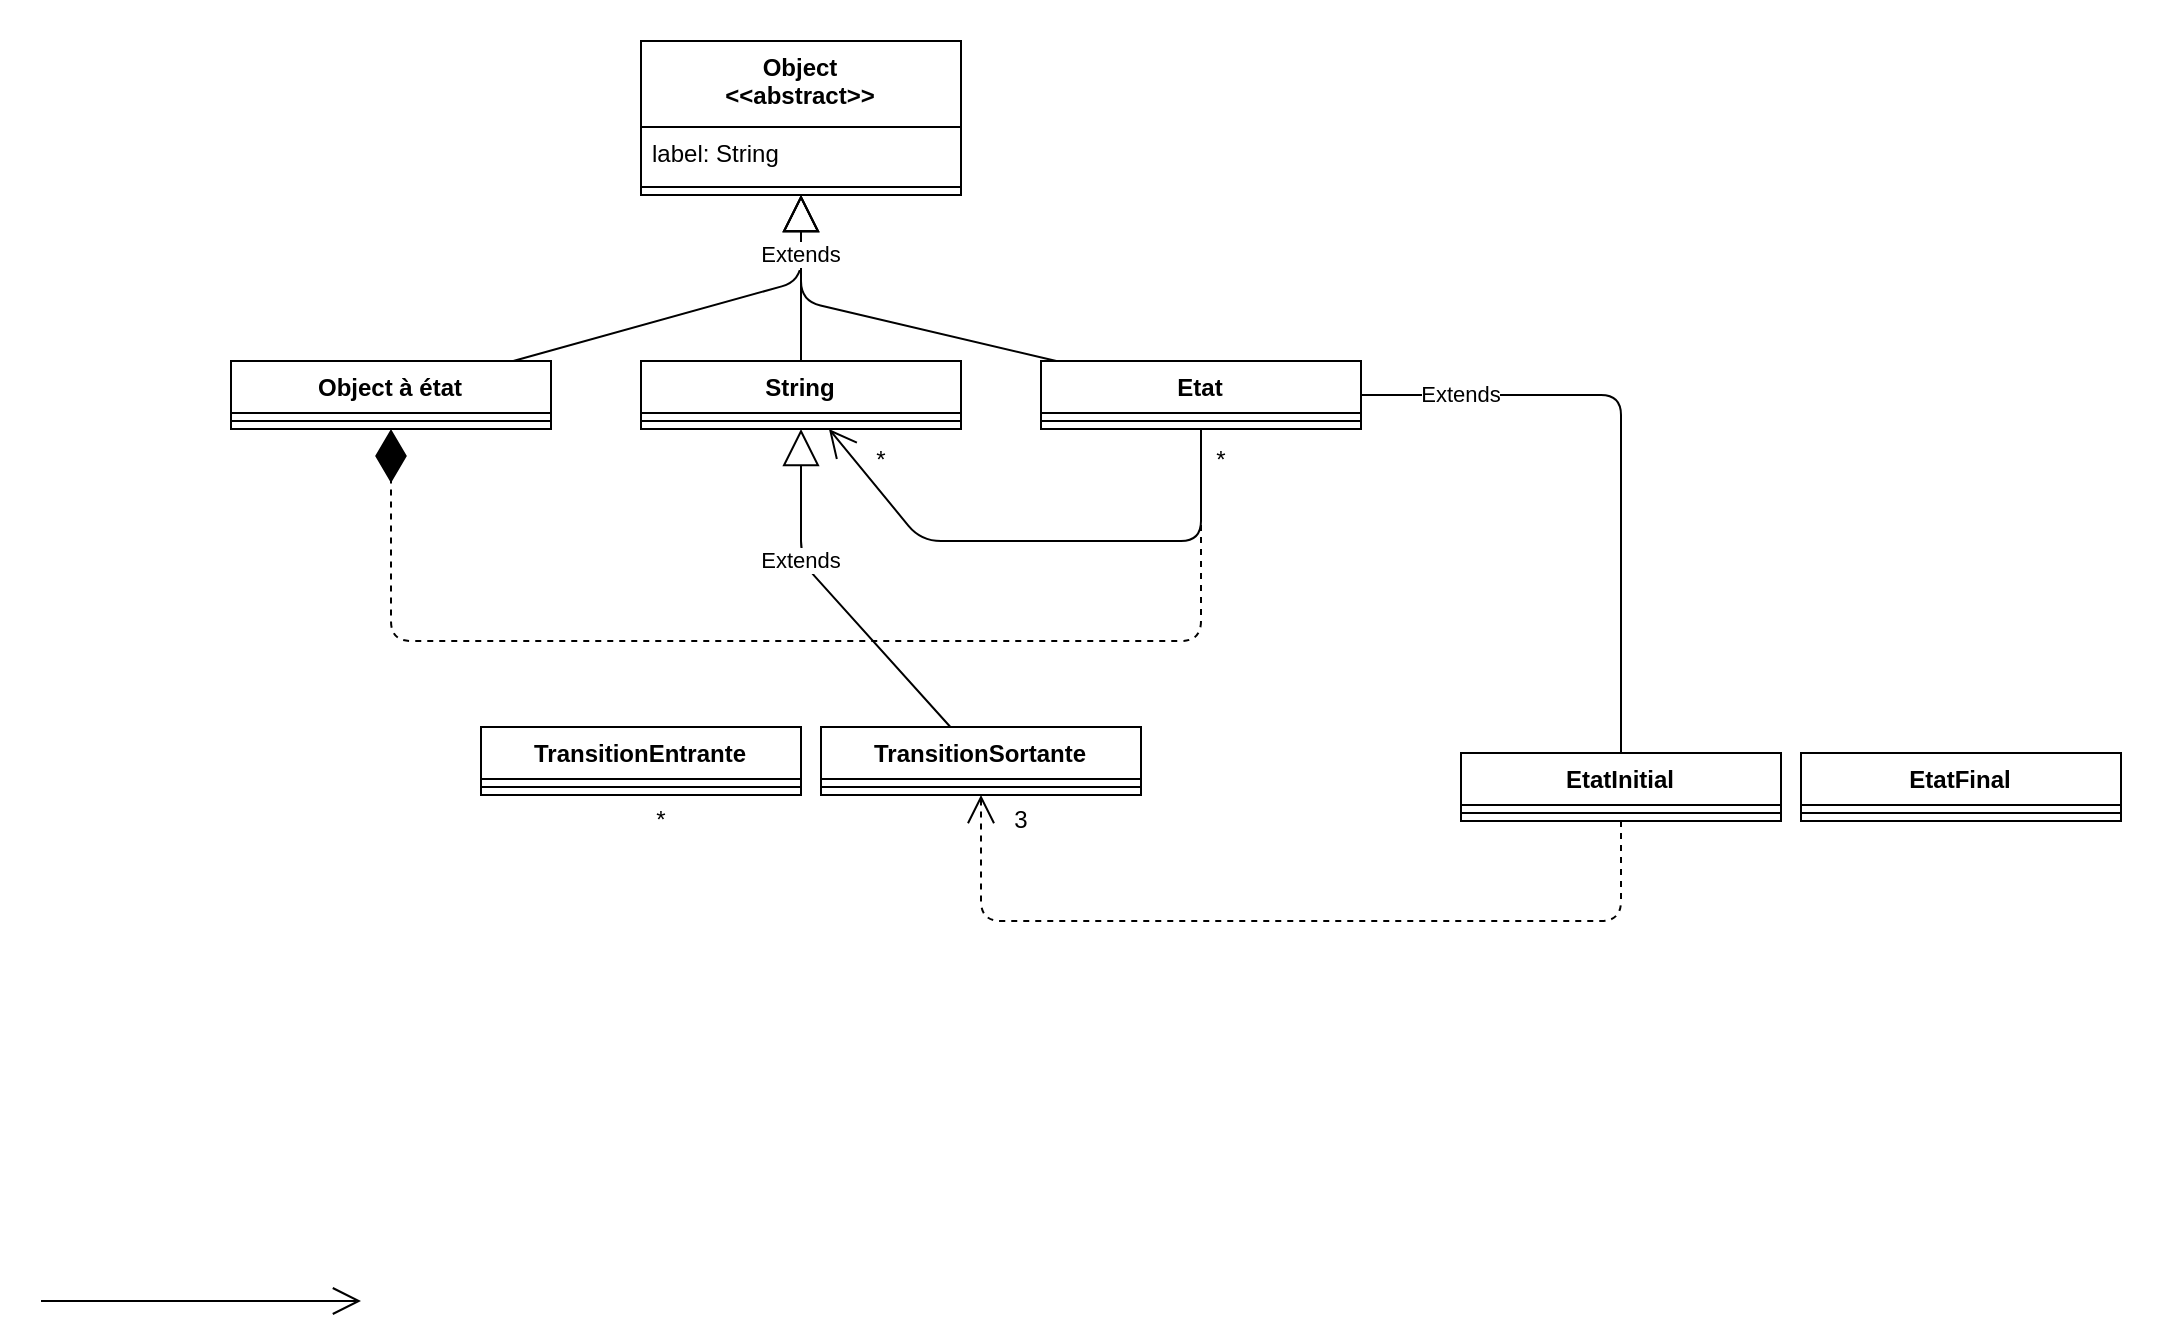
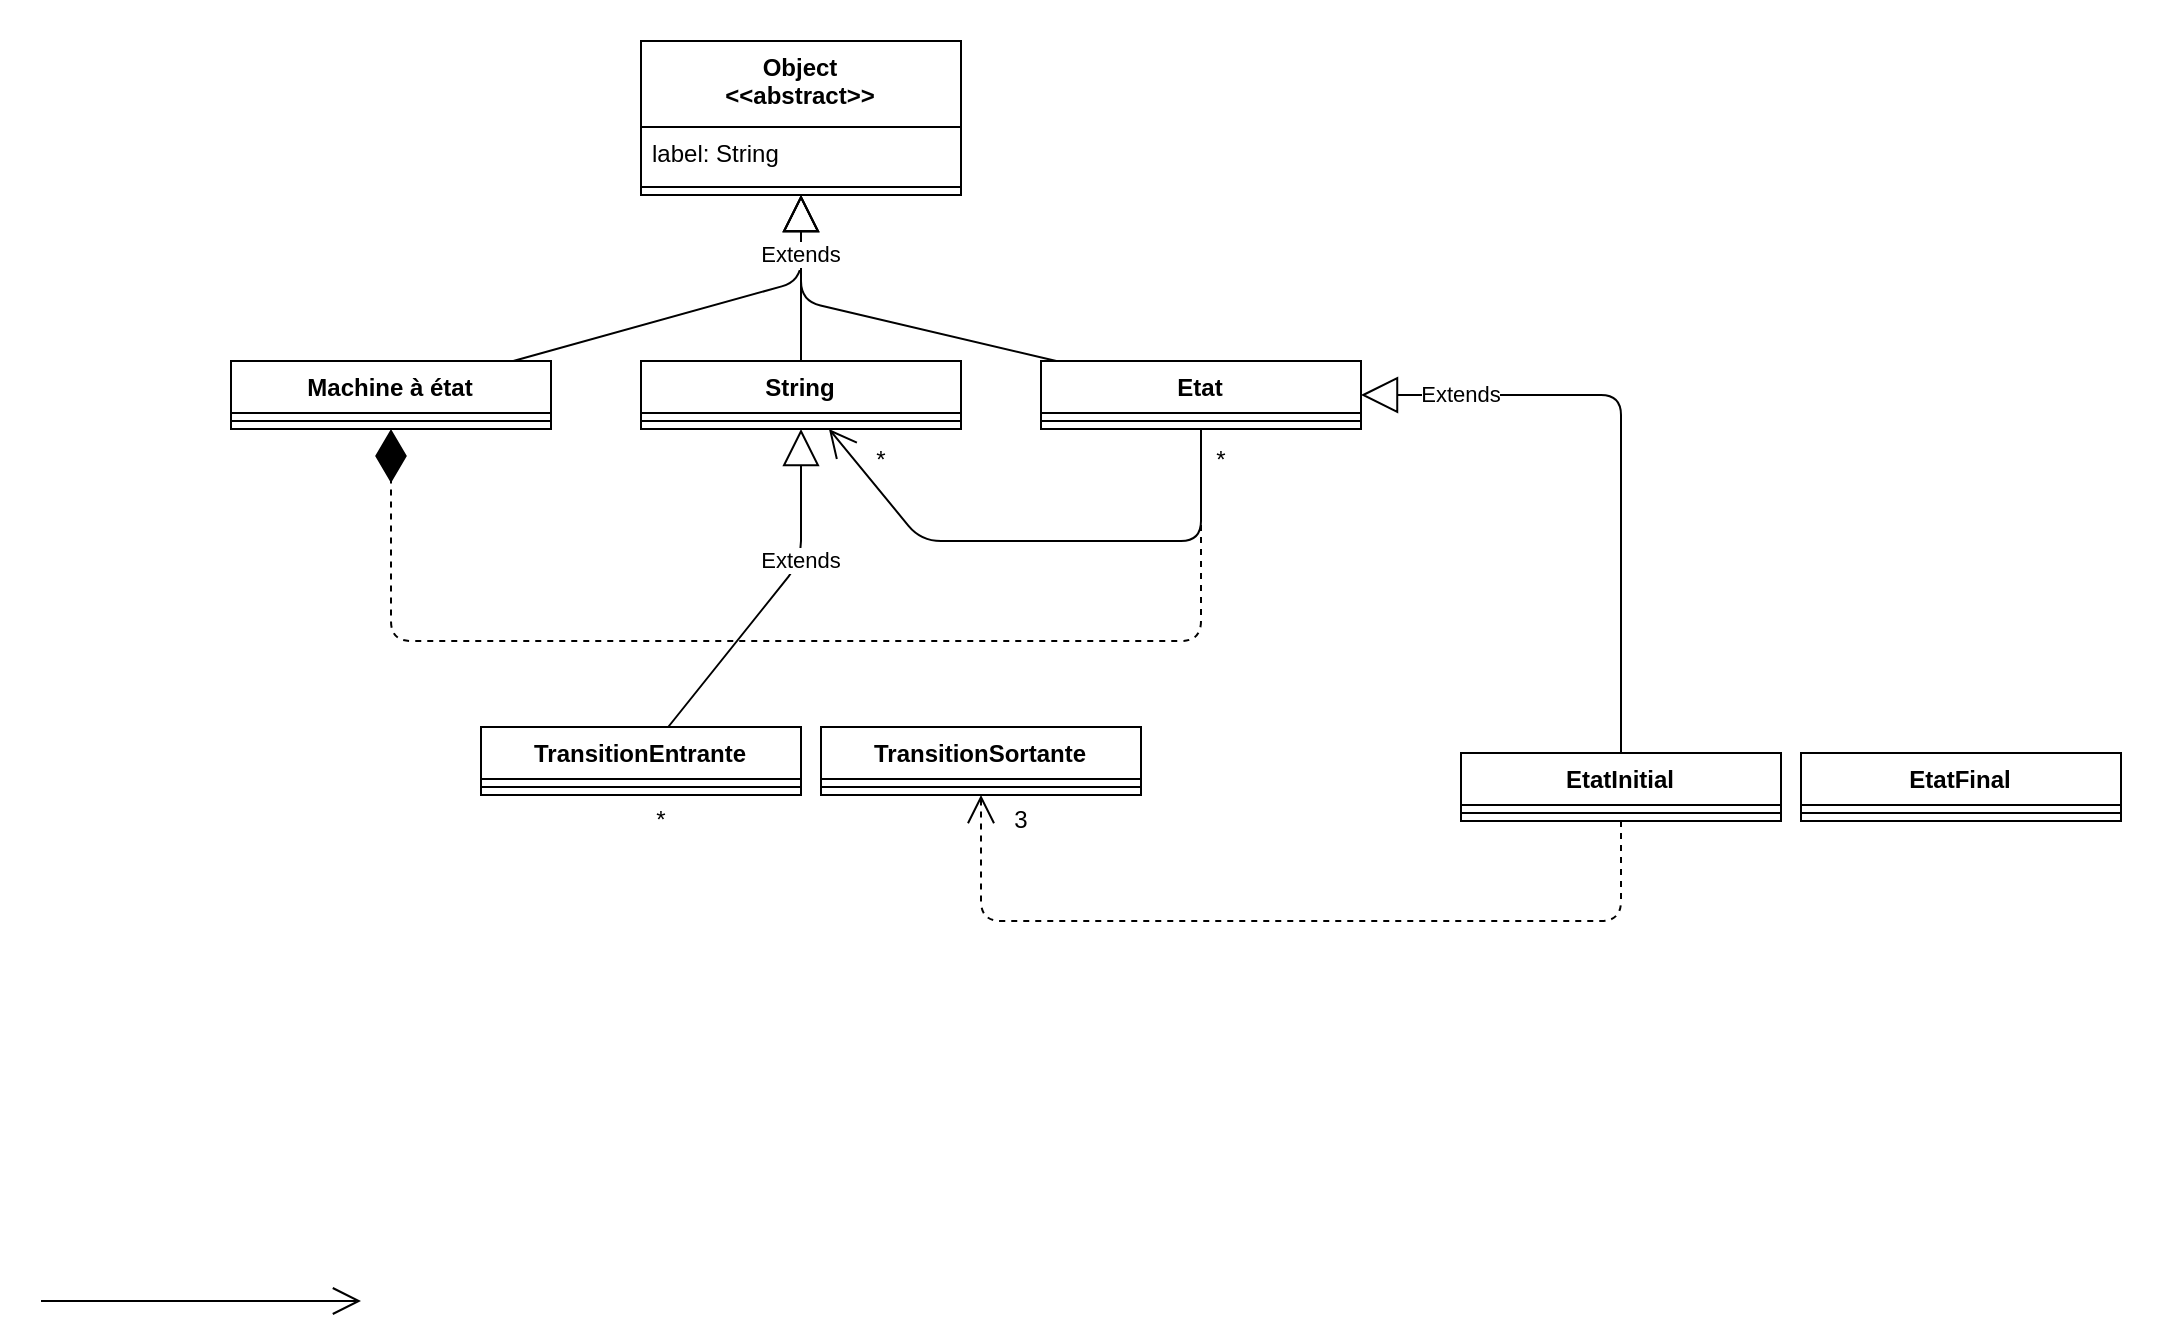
(390, 388) -> (390, 388)
(1381, 395) -> (1398, 395)
none -> (701, 685)
(913, 685) -> none
